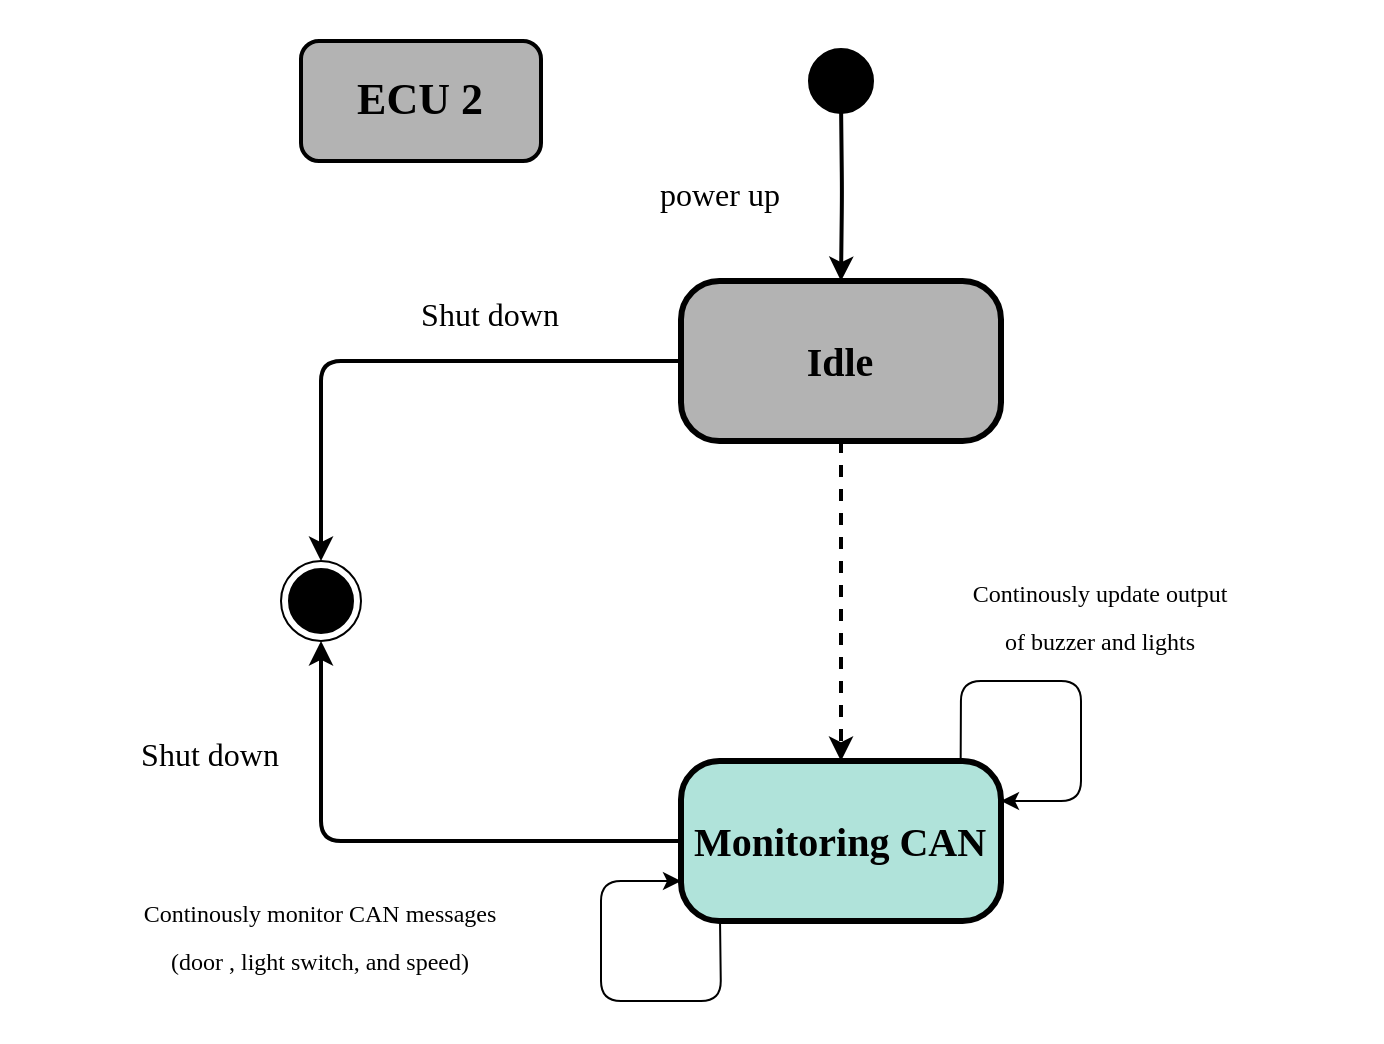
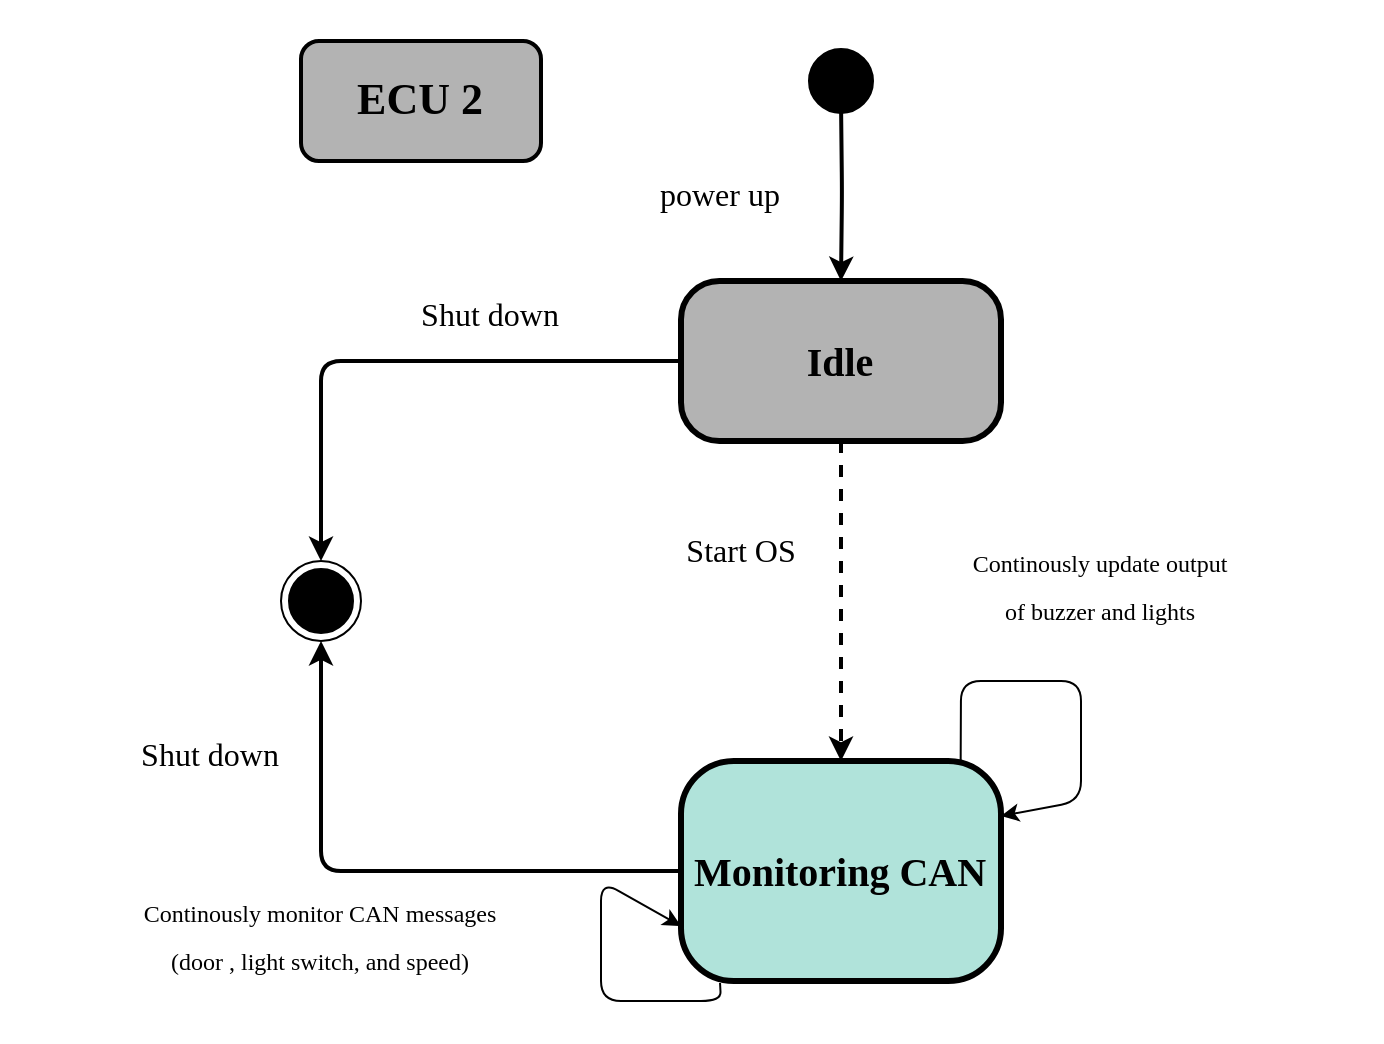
none -> (741, 551)
(1101, 611) -> (1101, 581)
(841, 841) -> (841, 871)
